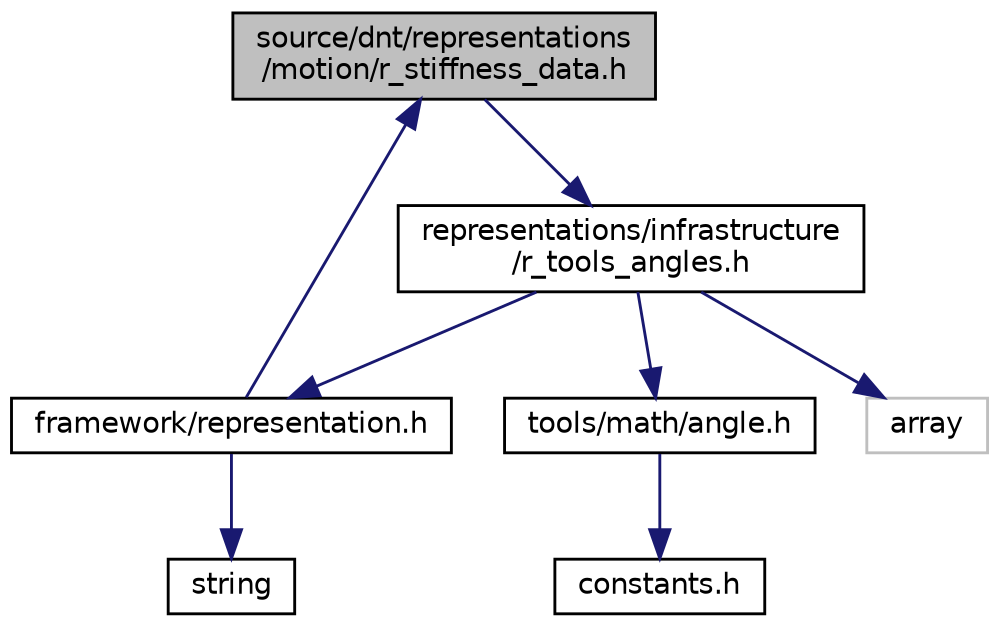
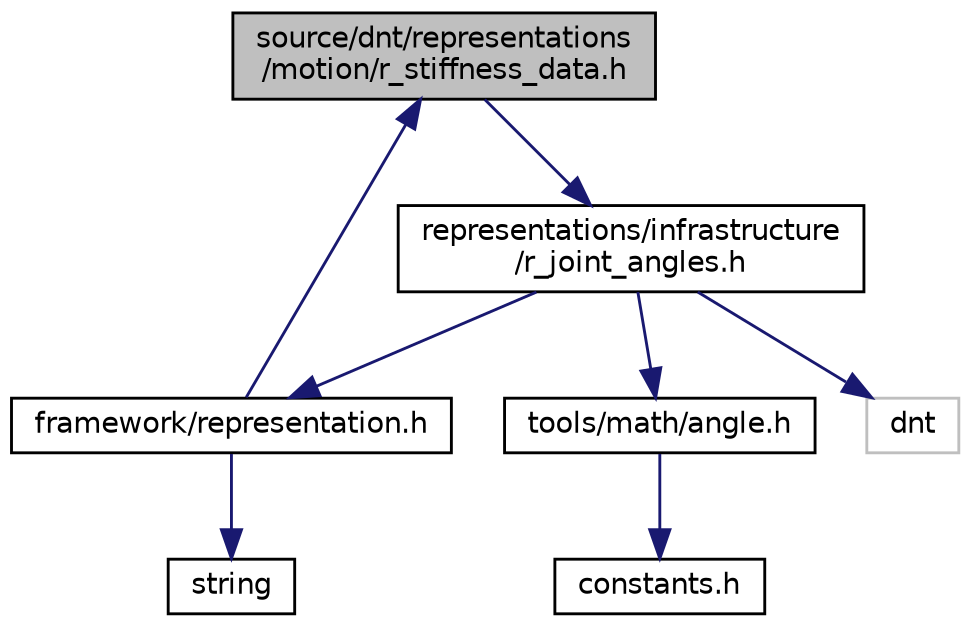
(631, 249) -> (631, 249)
(927, 426) -> (913, 426)
